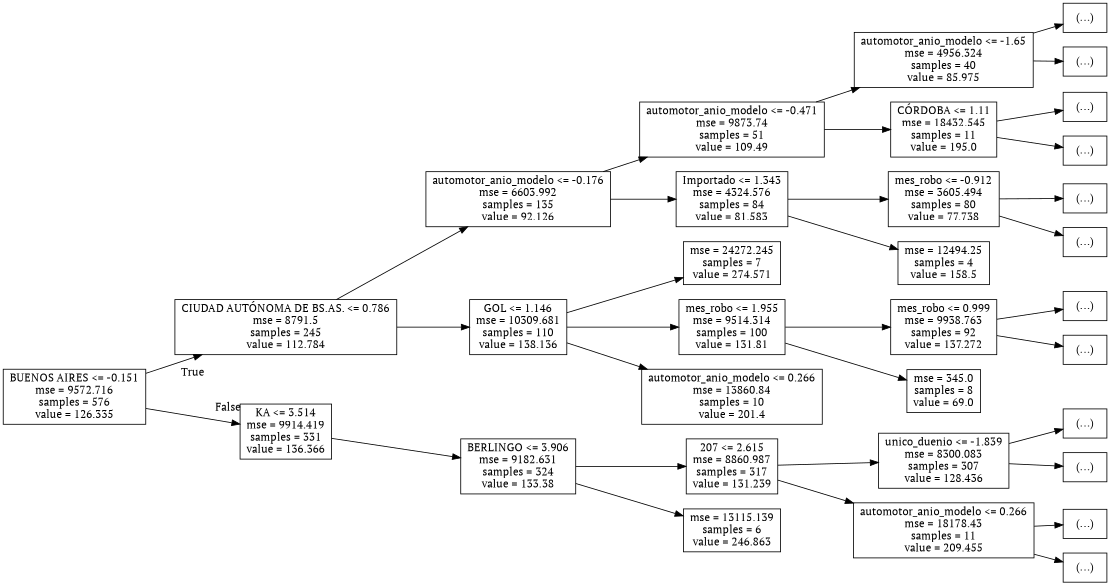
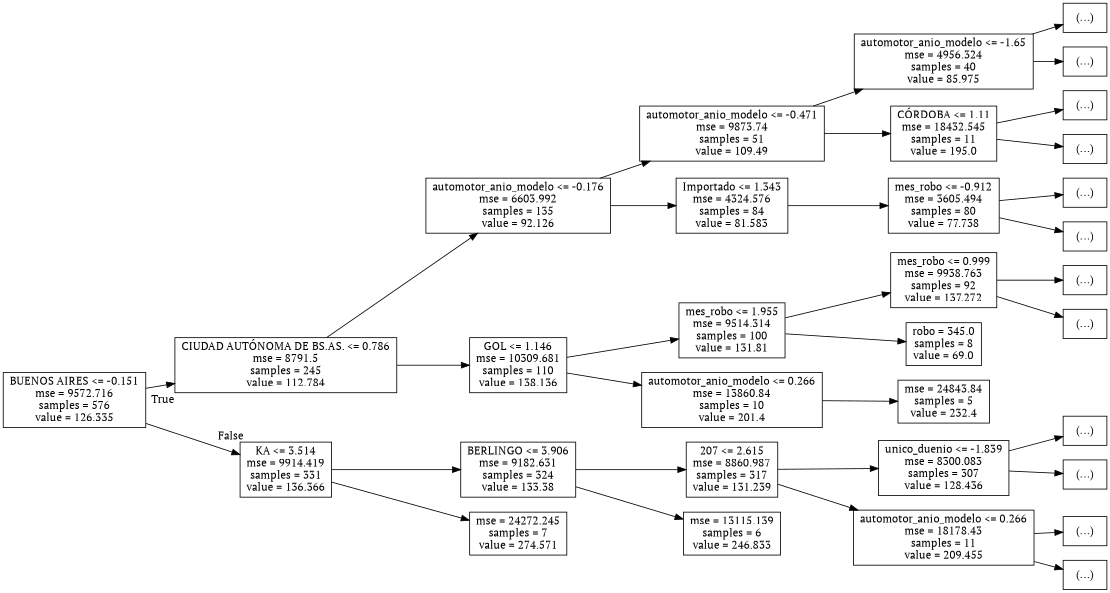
(944, 263) -> none
(621, 296) -> (396, 500)
(944, 391) -> (944, 344)
none -> (944, 402)
(732, 530) -> (732, 534)
